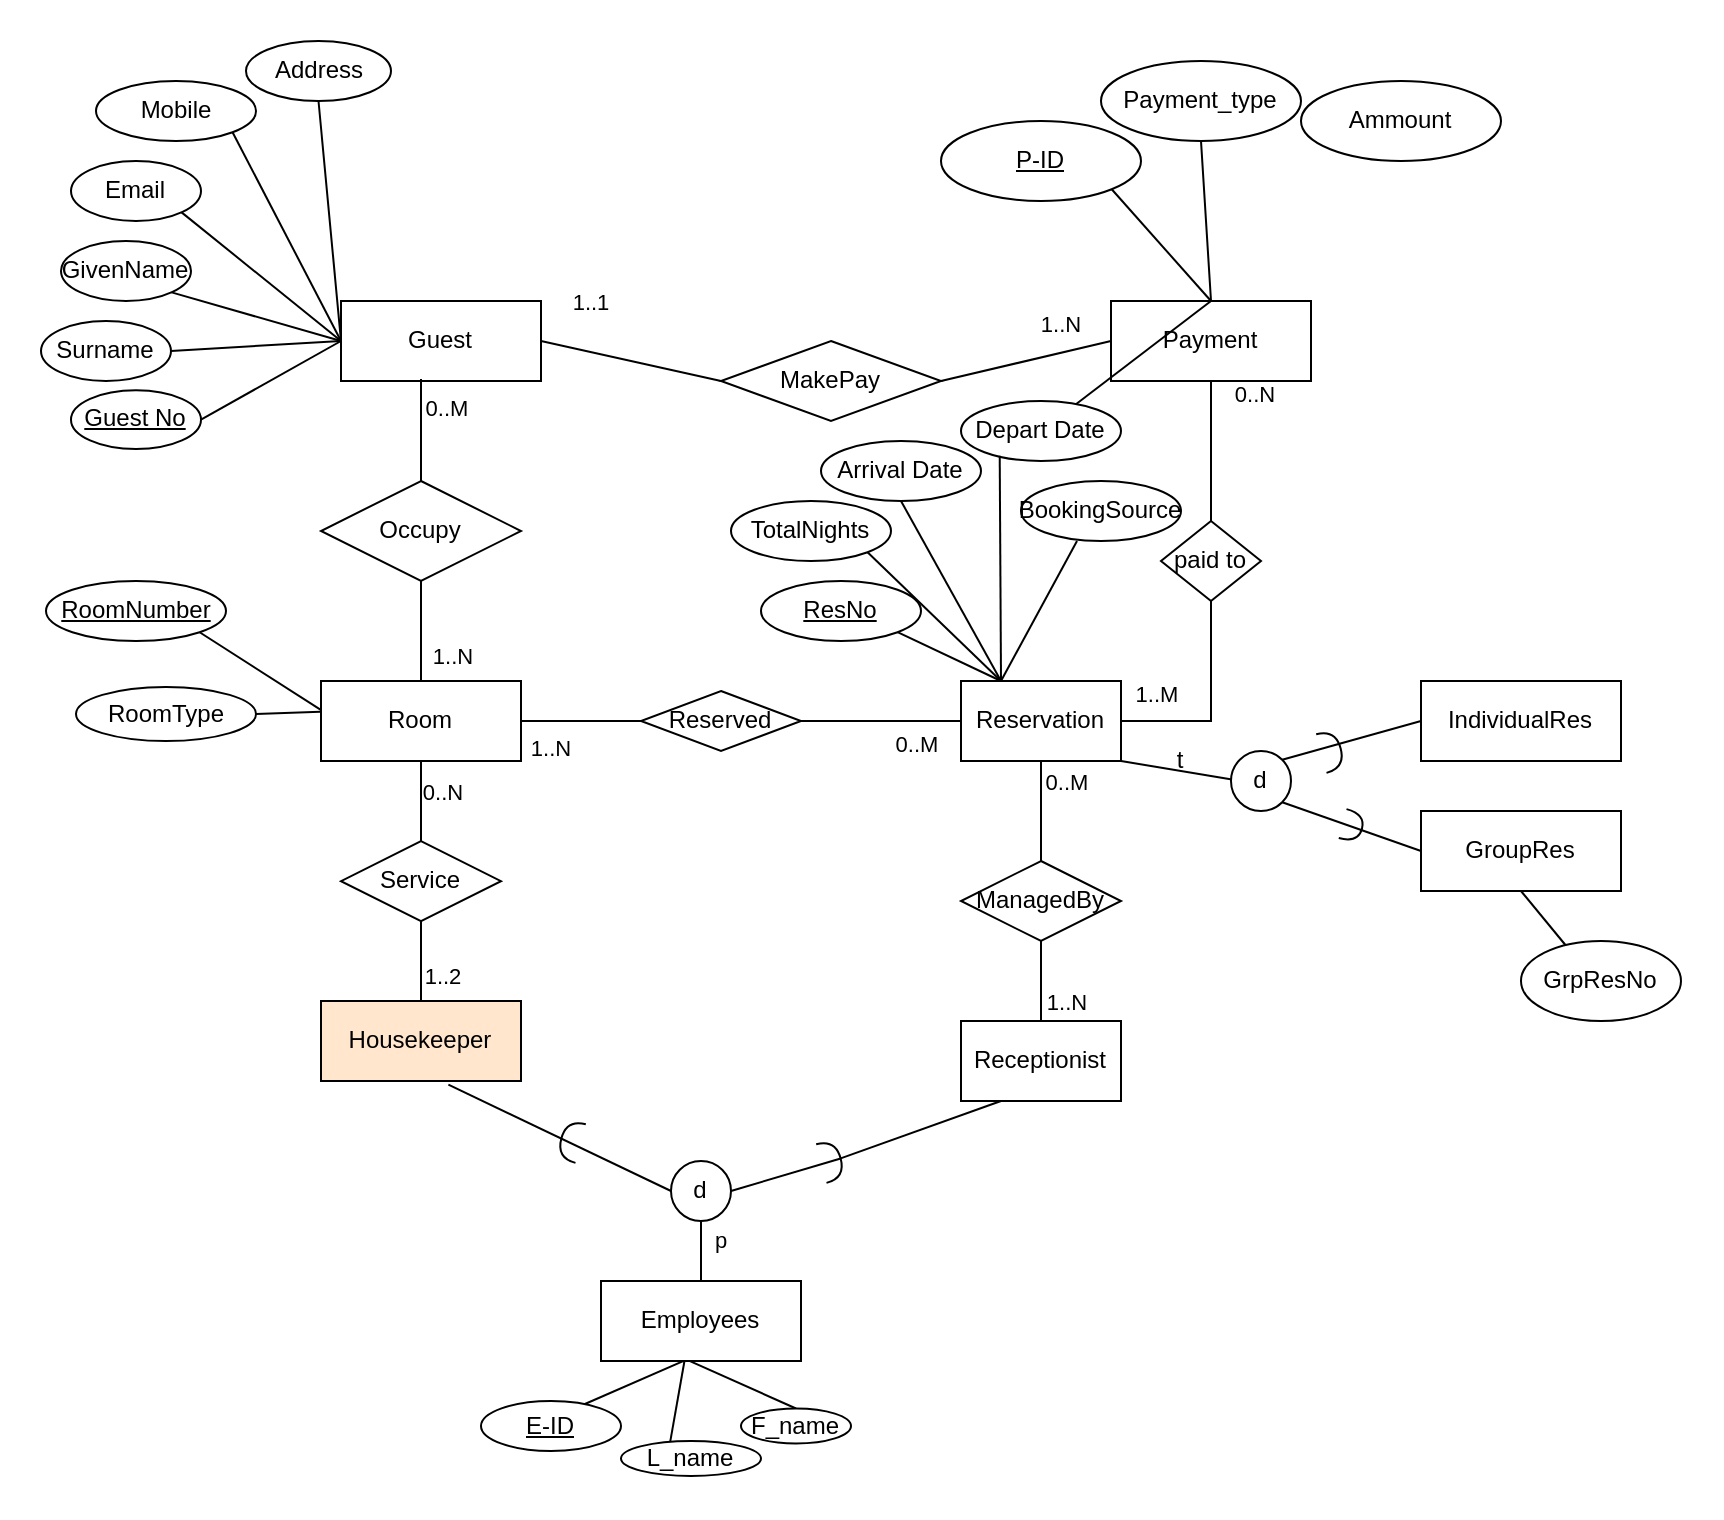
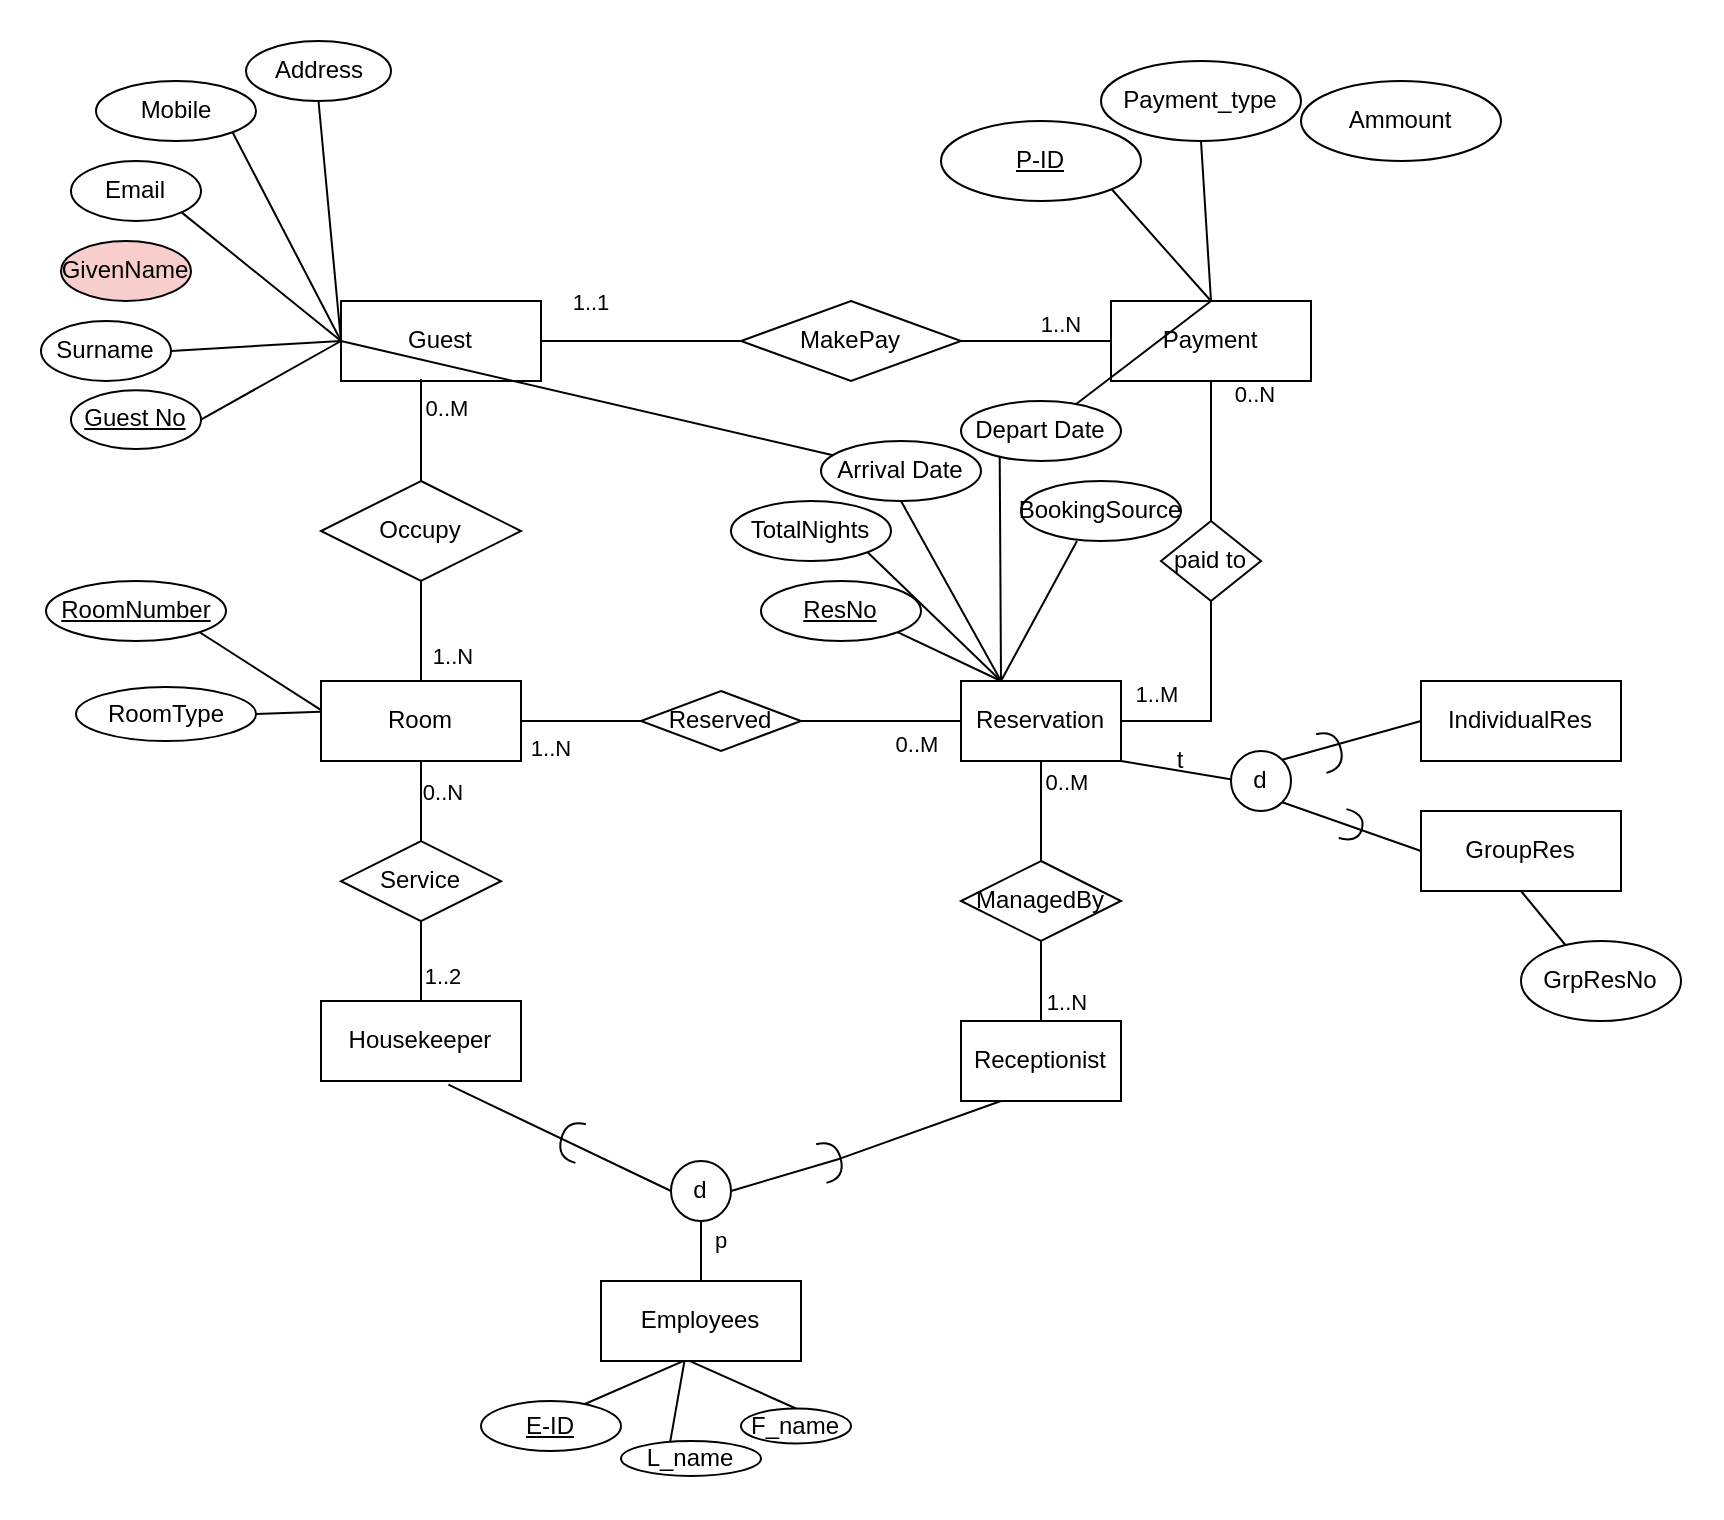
(126, 271) -> (126, 271)
(252, 316) -> (588, 398)
(831, 381) -> (851, 341)
(421, 1041) -> (421, 1041)
